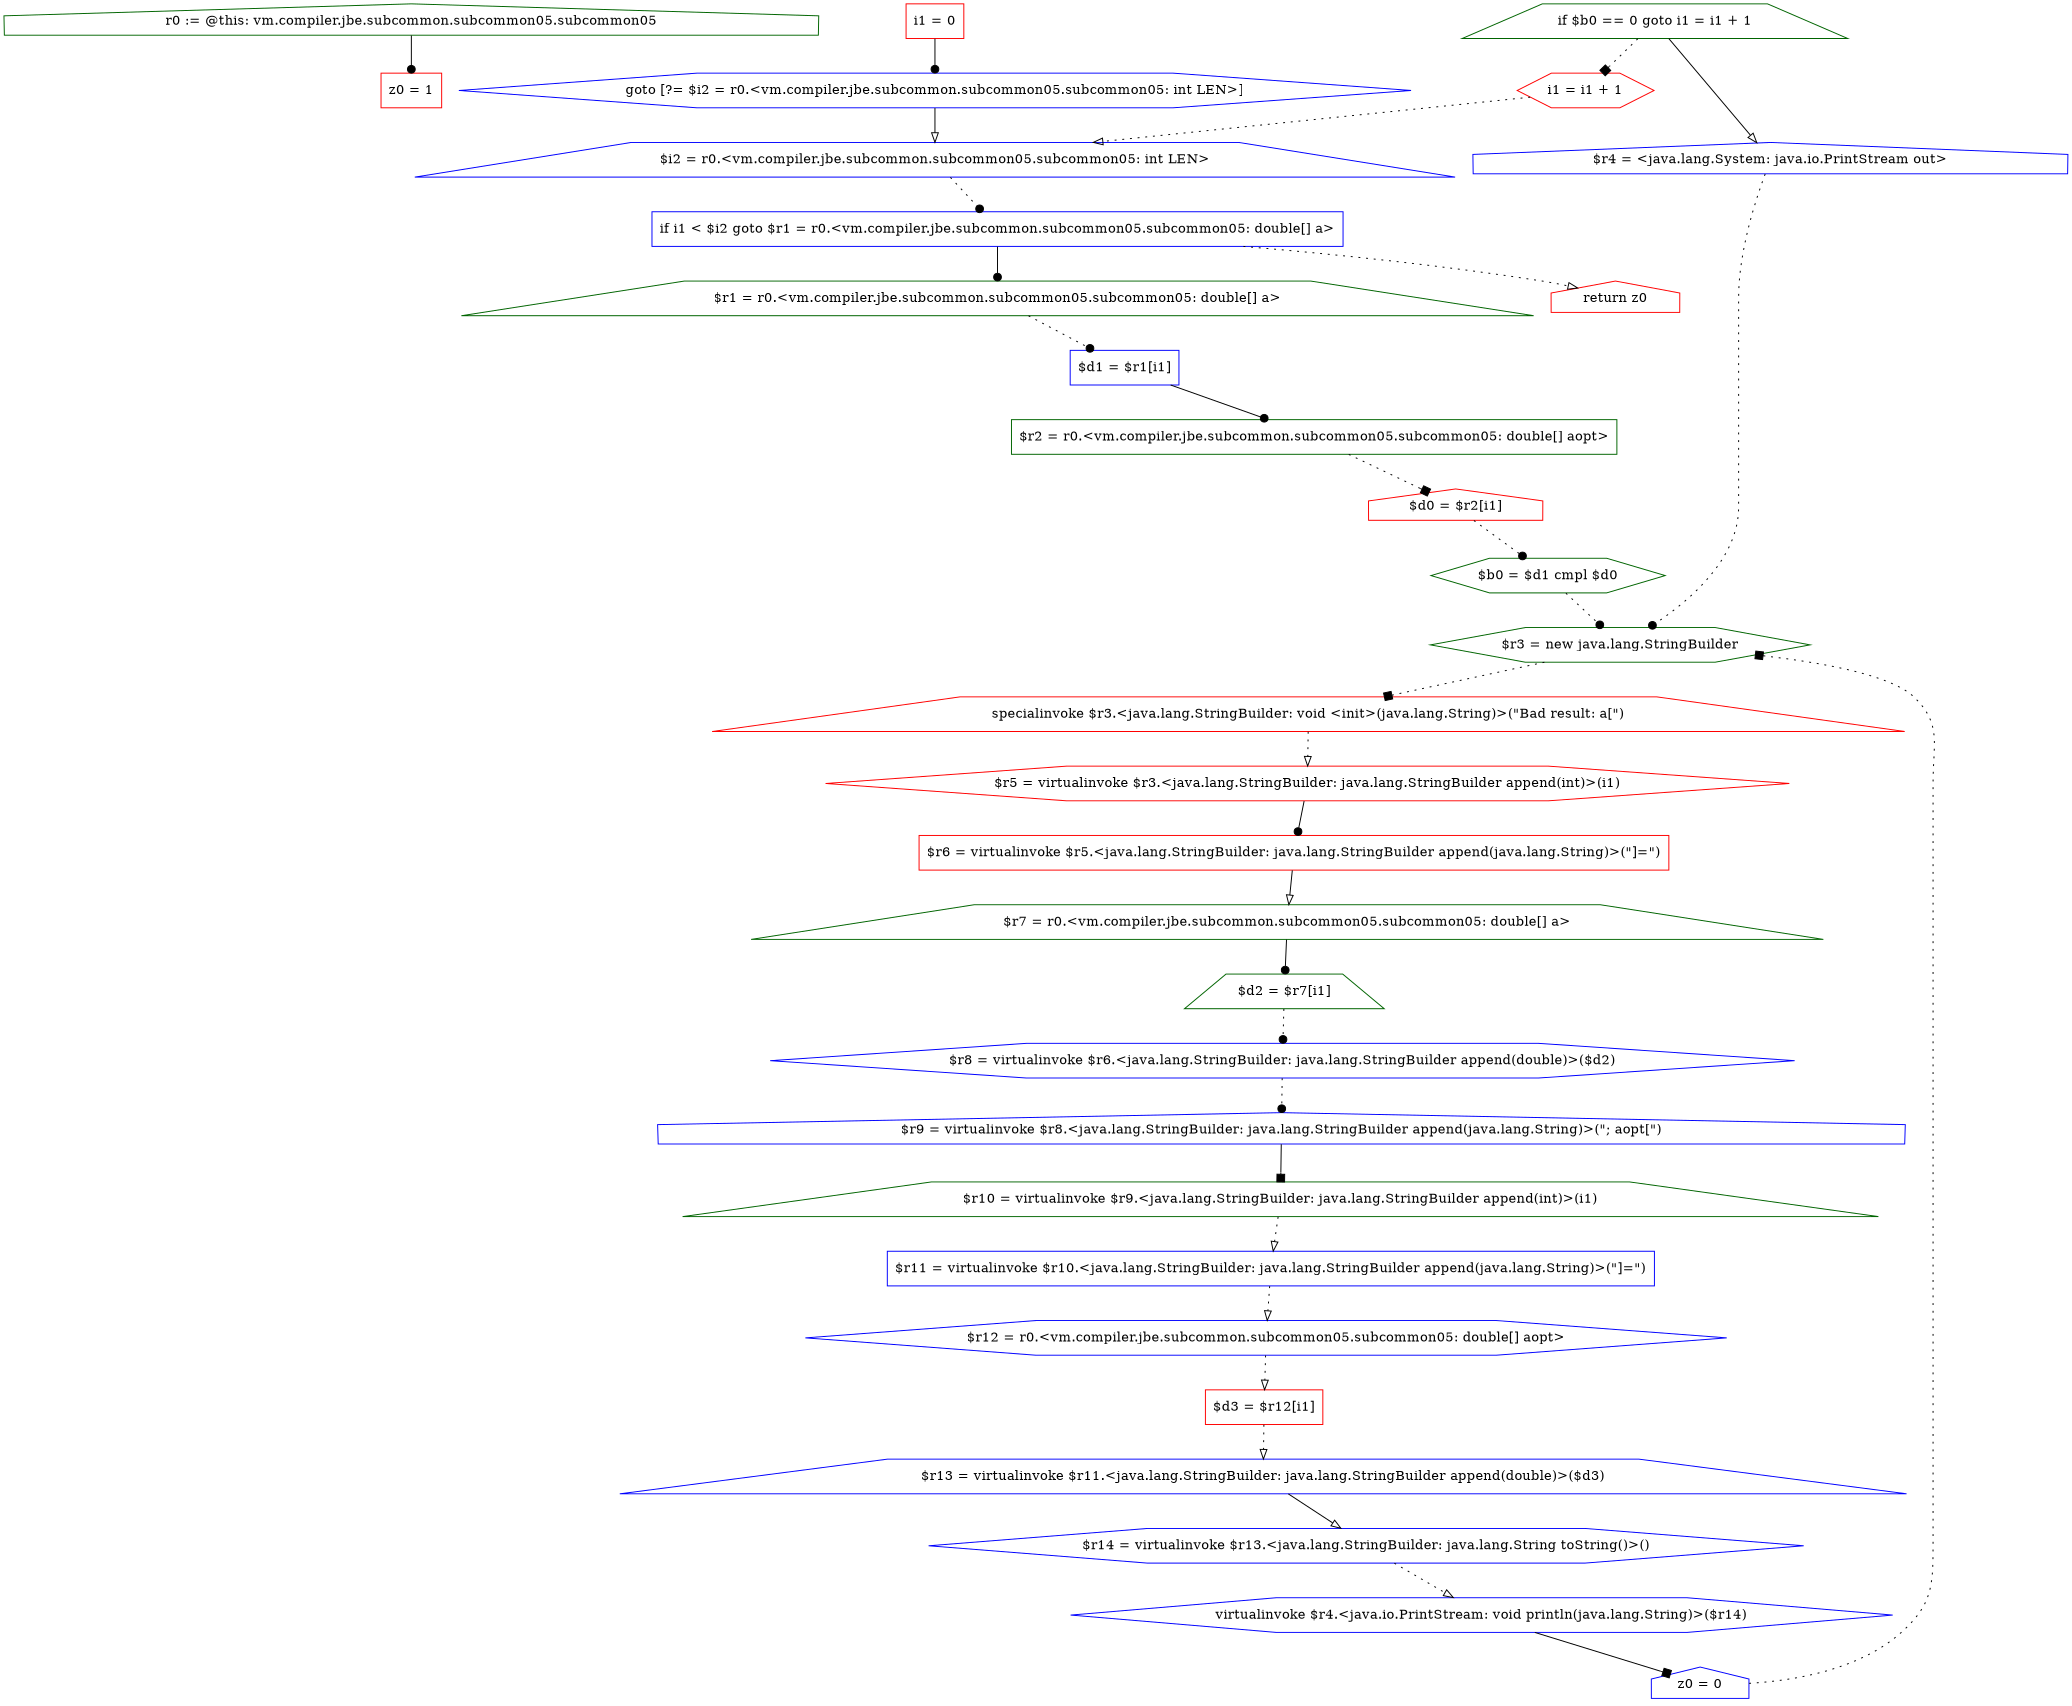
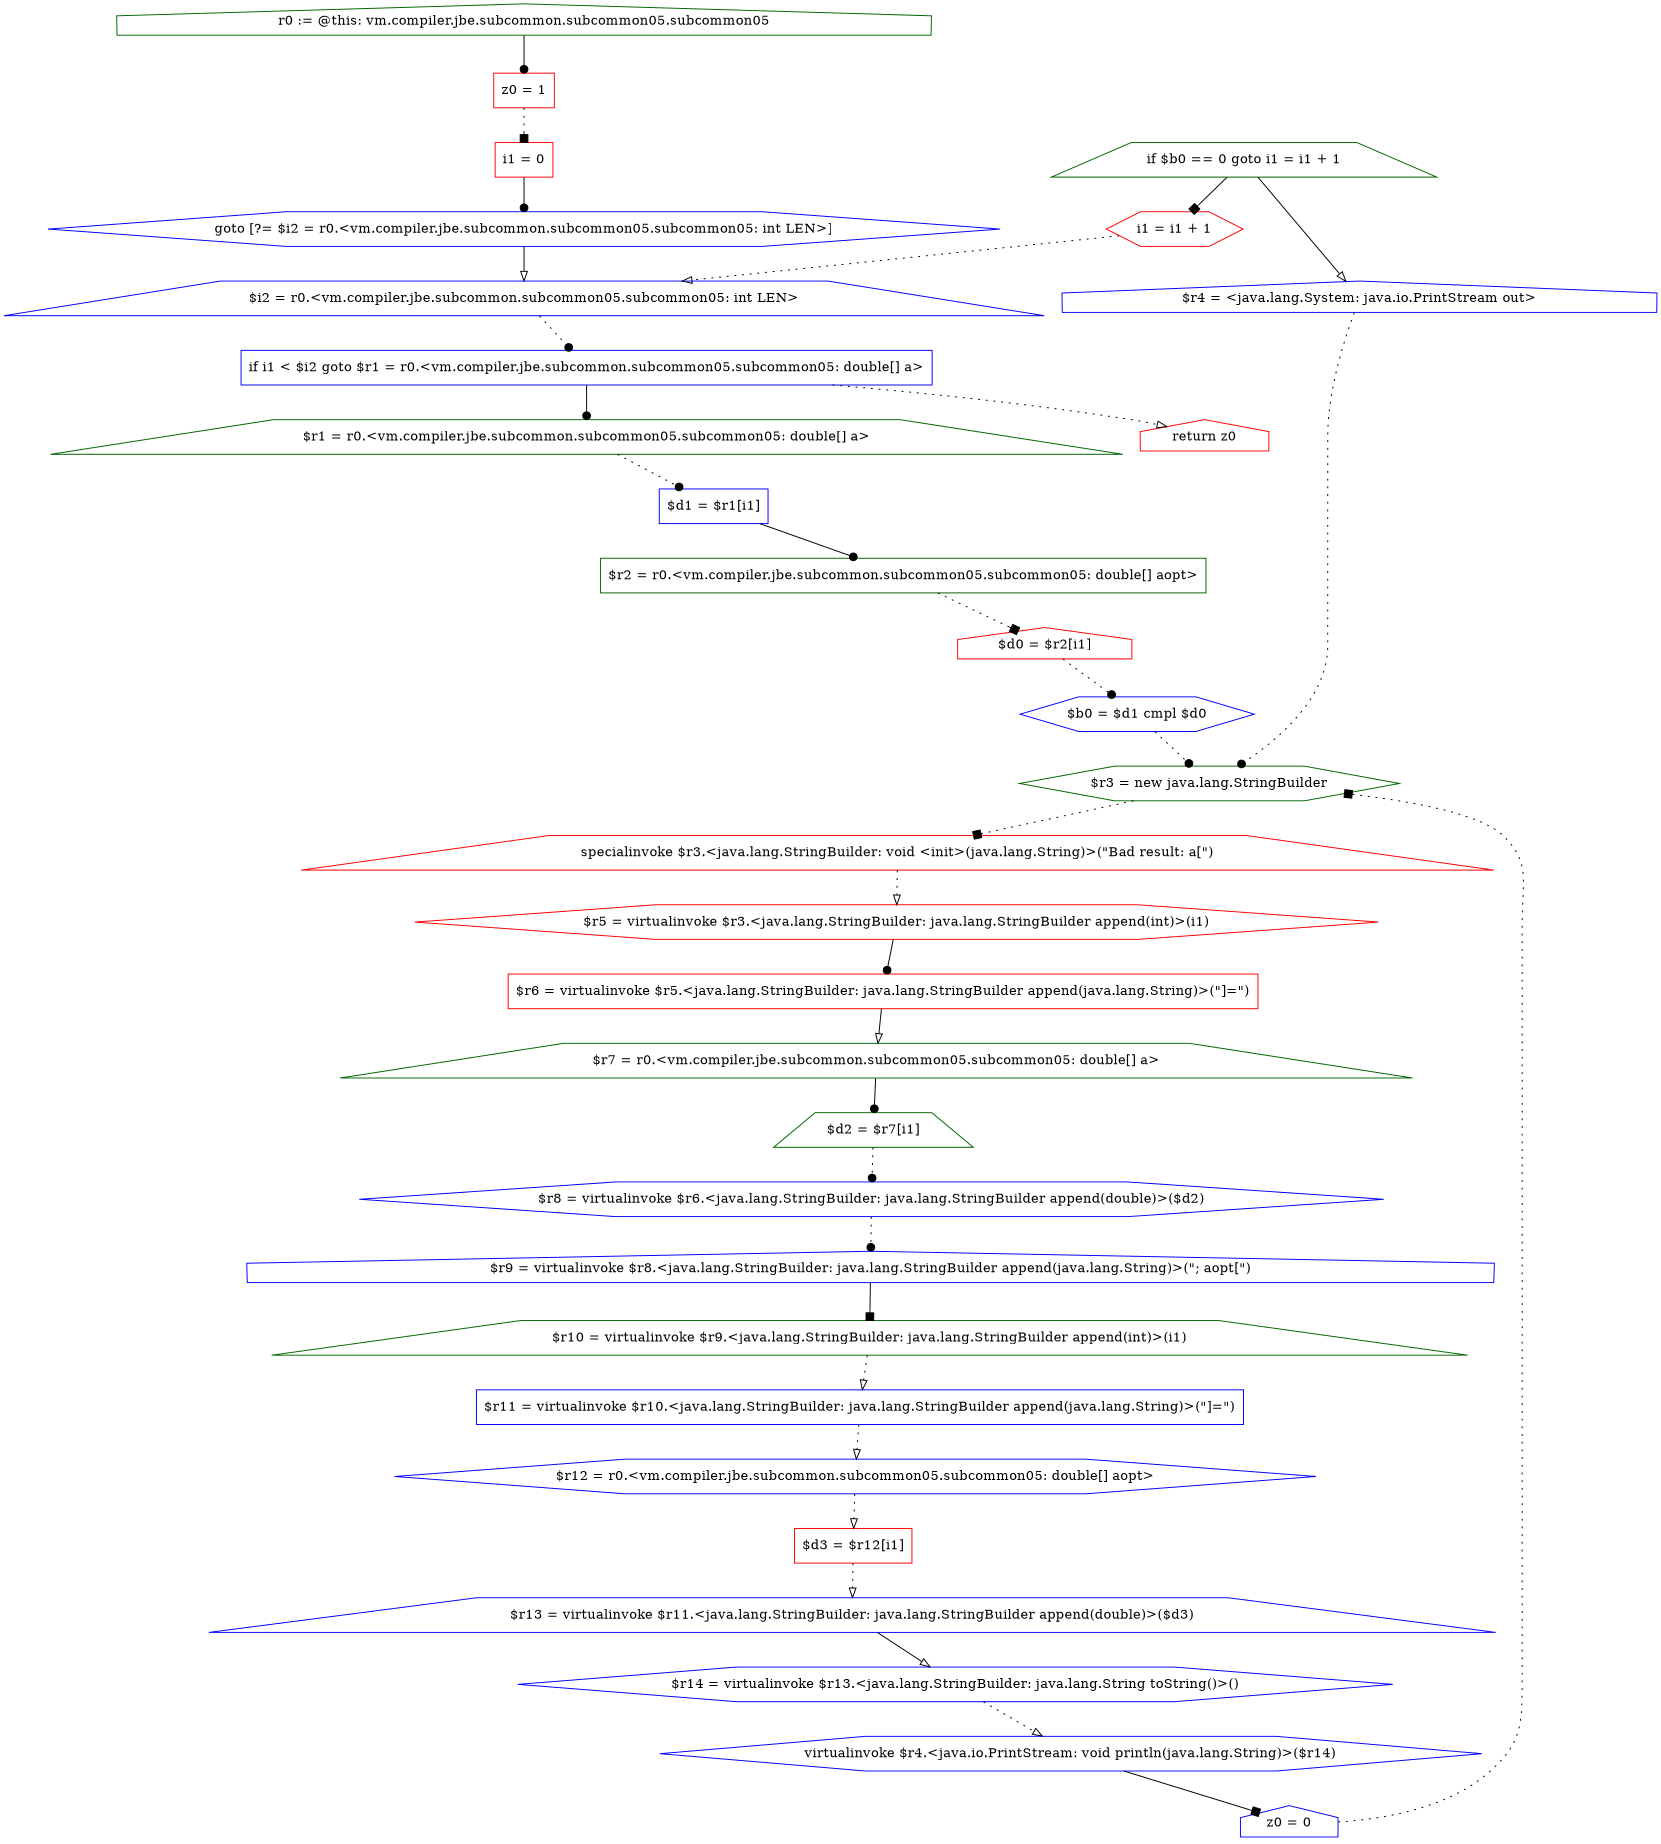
(1624, 52) -> (1213, 191)
none -> (524, 120)
(1548, 576) -> (1137, 714)
